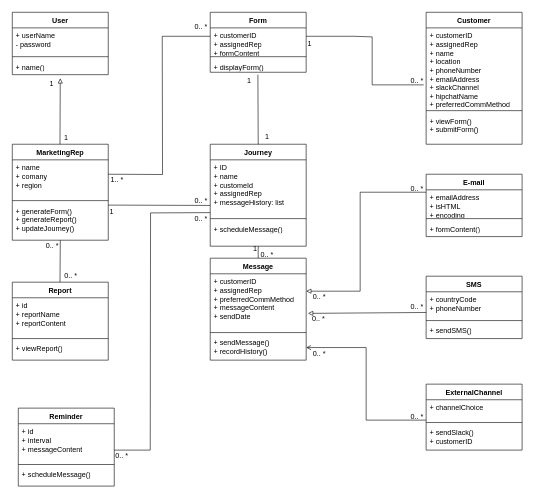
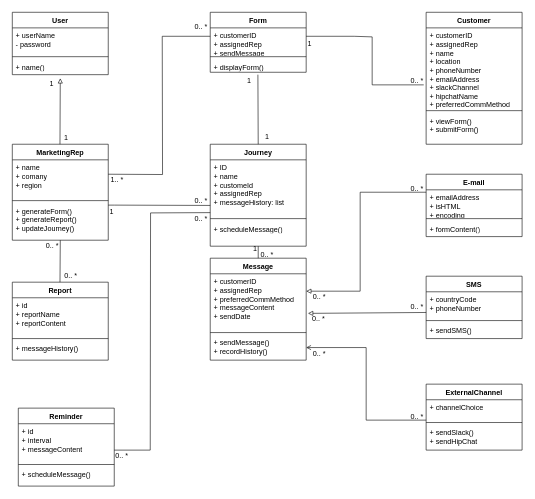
(239, 45) -> (239, 45)
(42, 350) -> (50, 350)
(454, 438) -> (454, 438)
